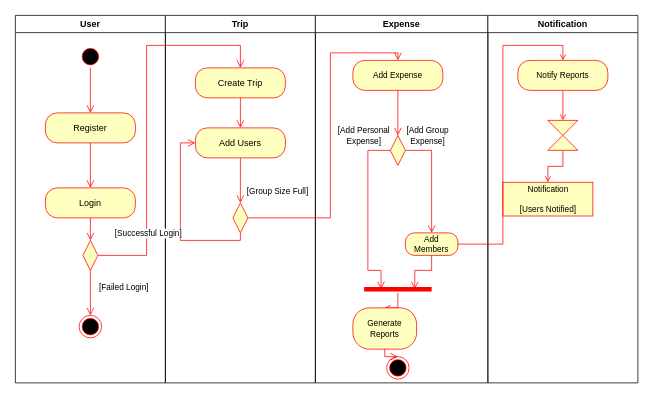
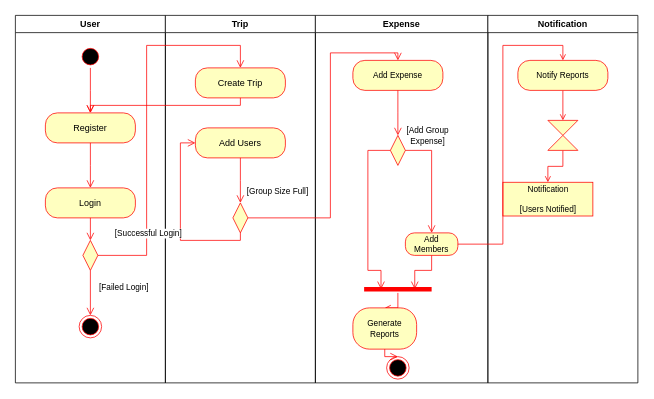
(240, 114) -> (167, 105)
(364, 135) -> none
